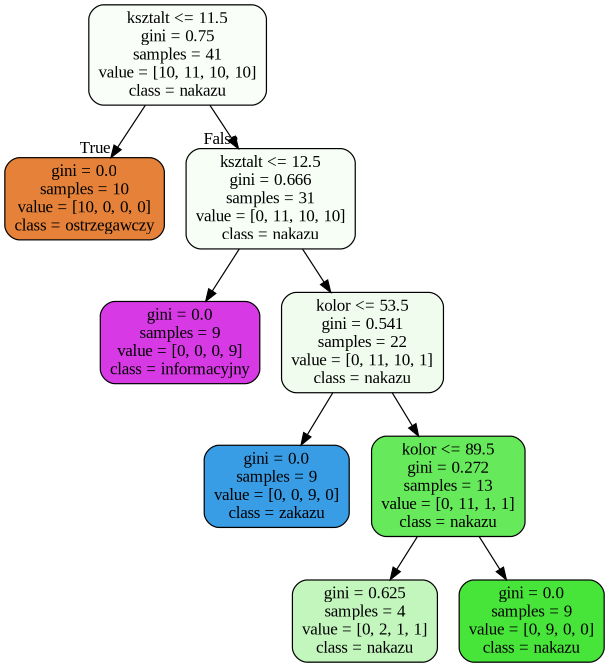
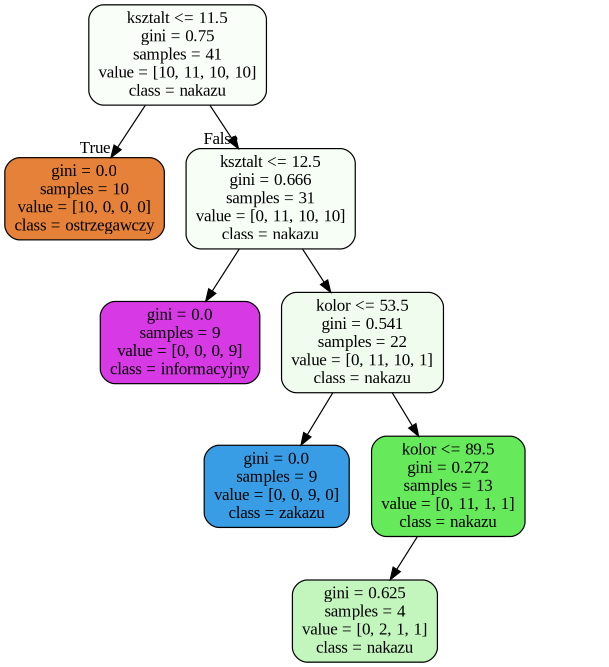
(532, 621) -> none
